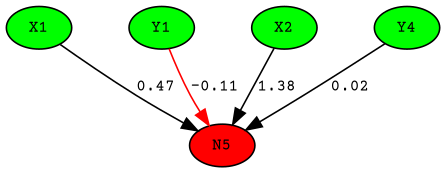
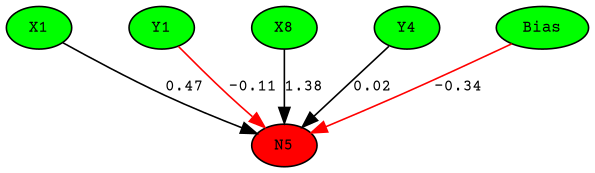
(284, 28) -> (284, 28)
none -> (542, 28)
